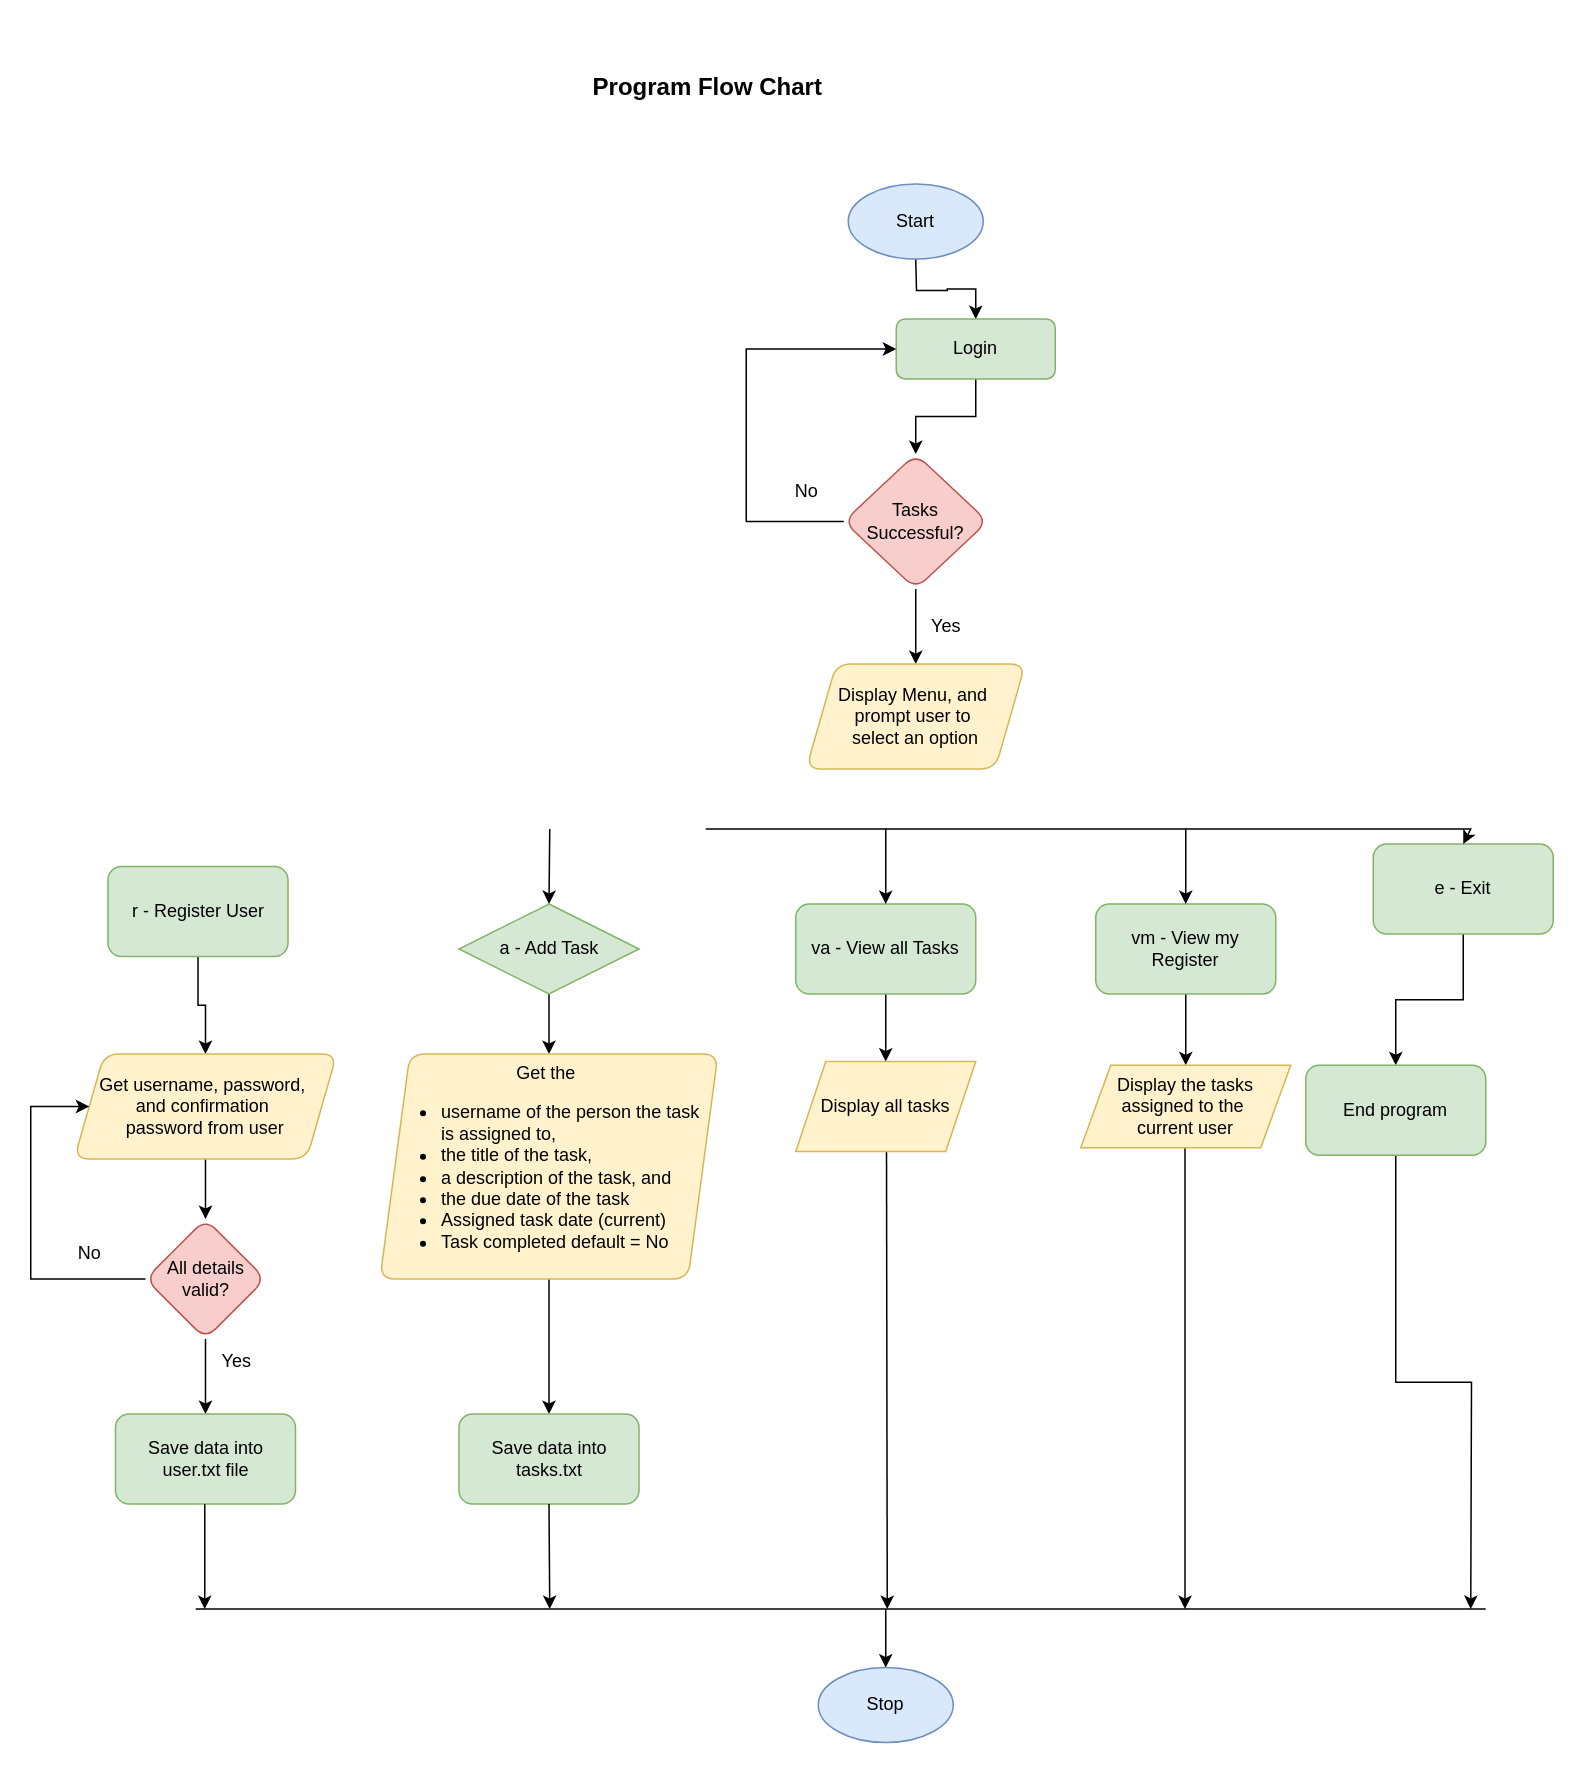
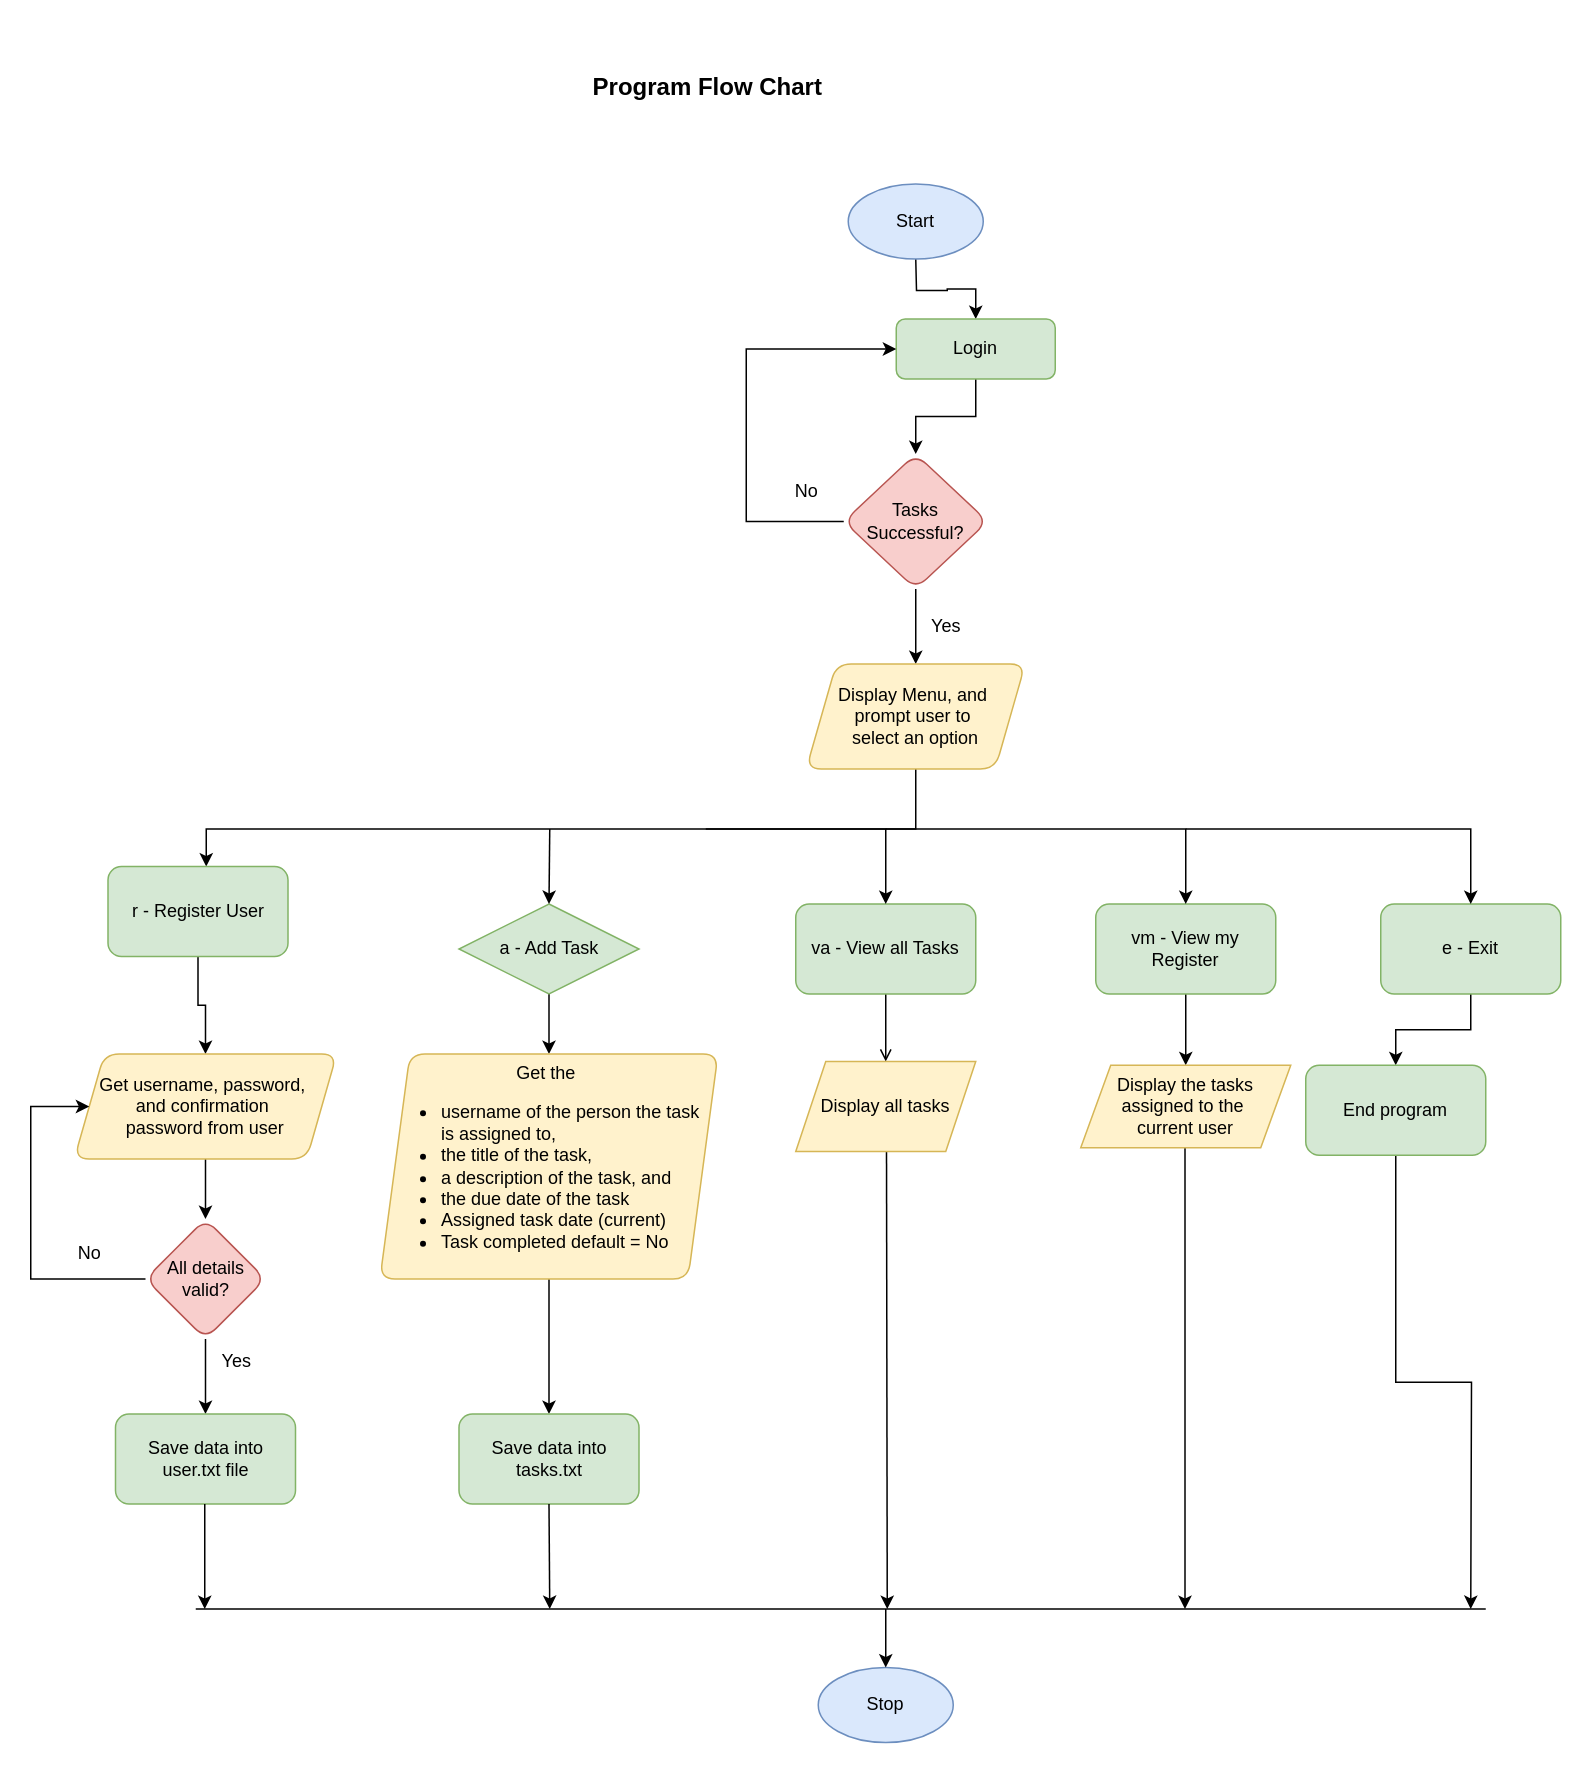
none -> (441, 829)
(1463, 889) -> (1471, 949)
(886, 1050) -> (886, 1052)
